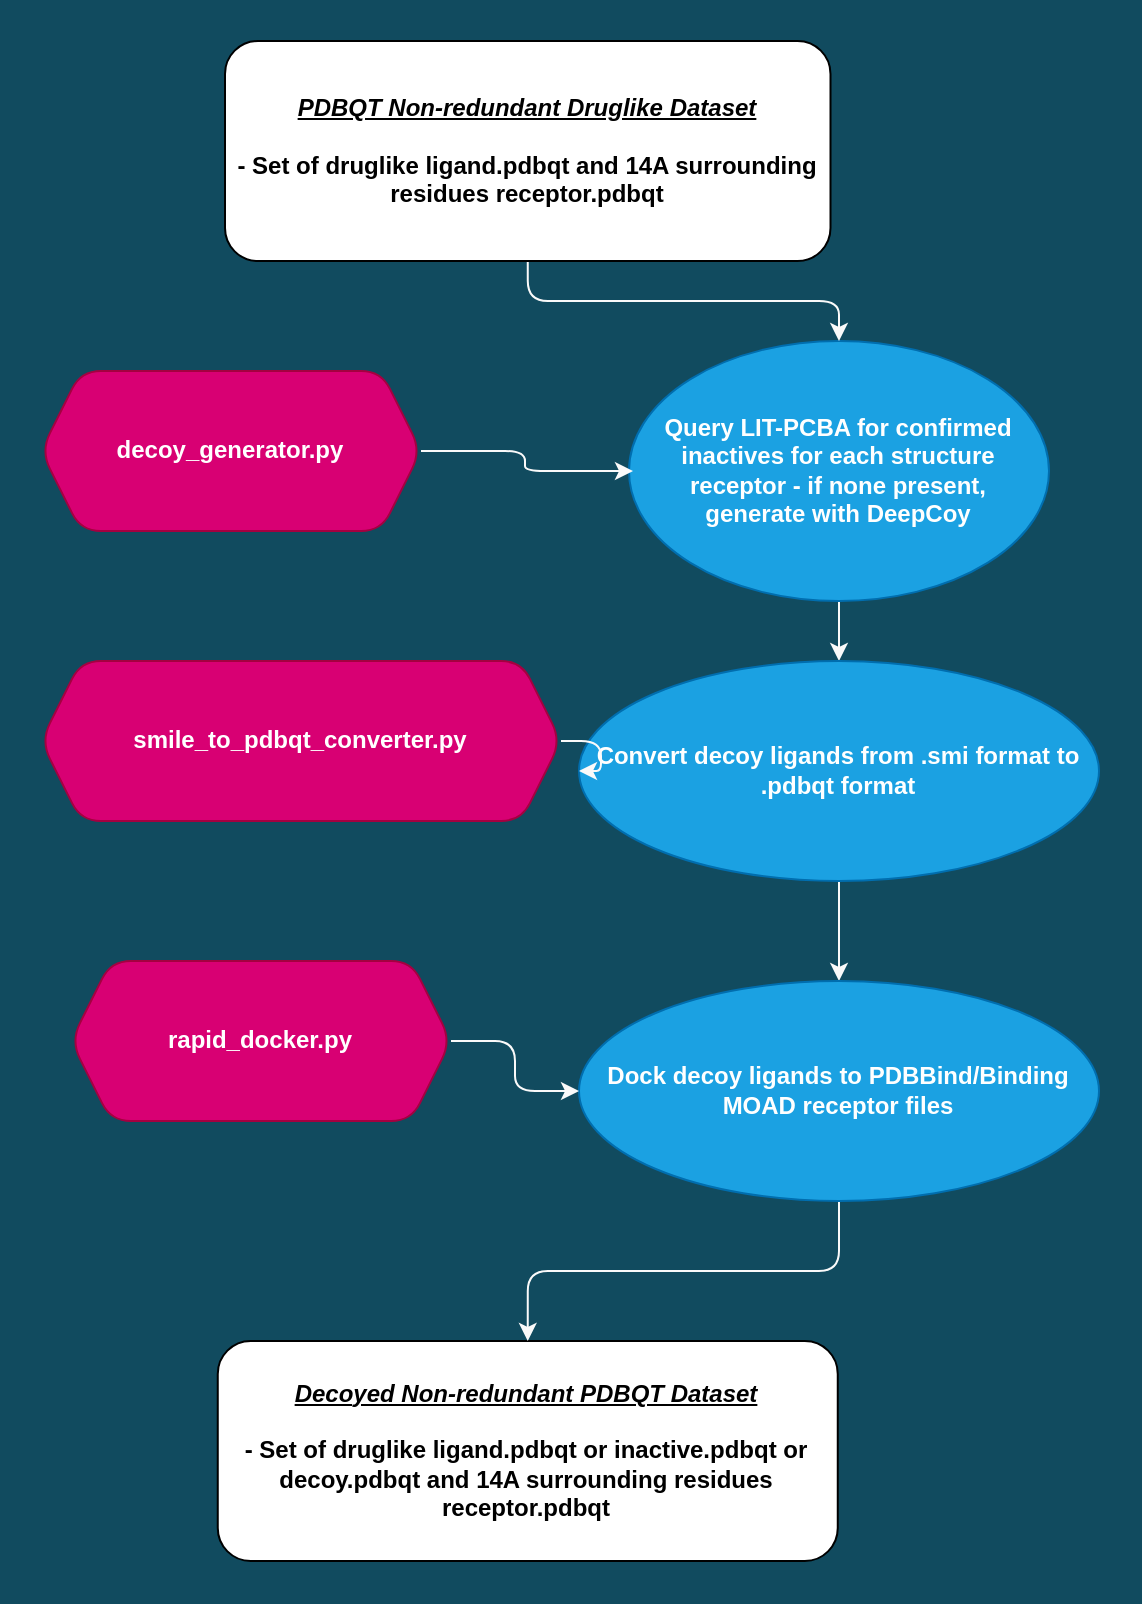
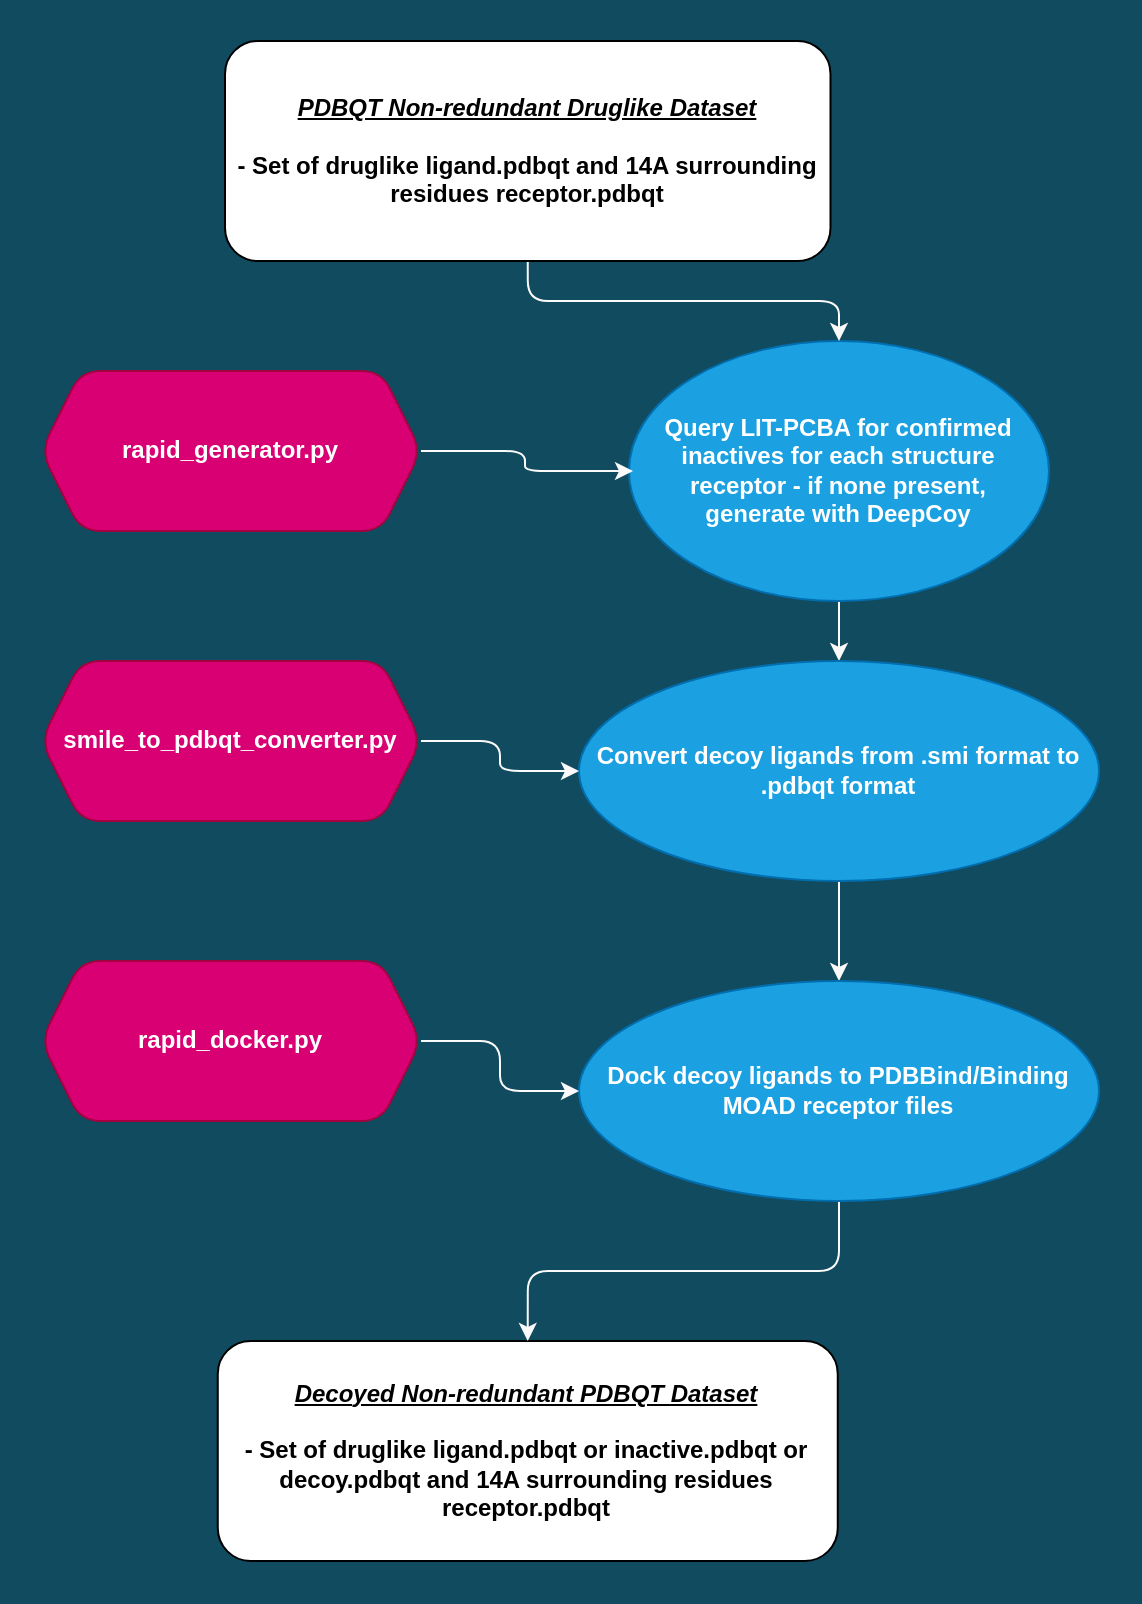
(231, 451) -> (231, 451)
(301, 741) -> (231, 741)
(261, 1041) -> (231, 1041)
